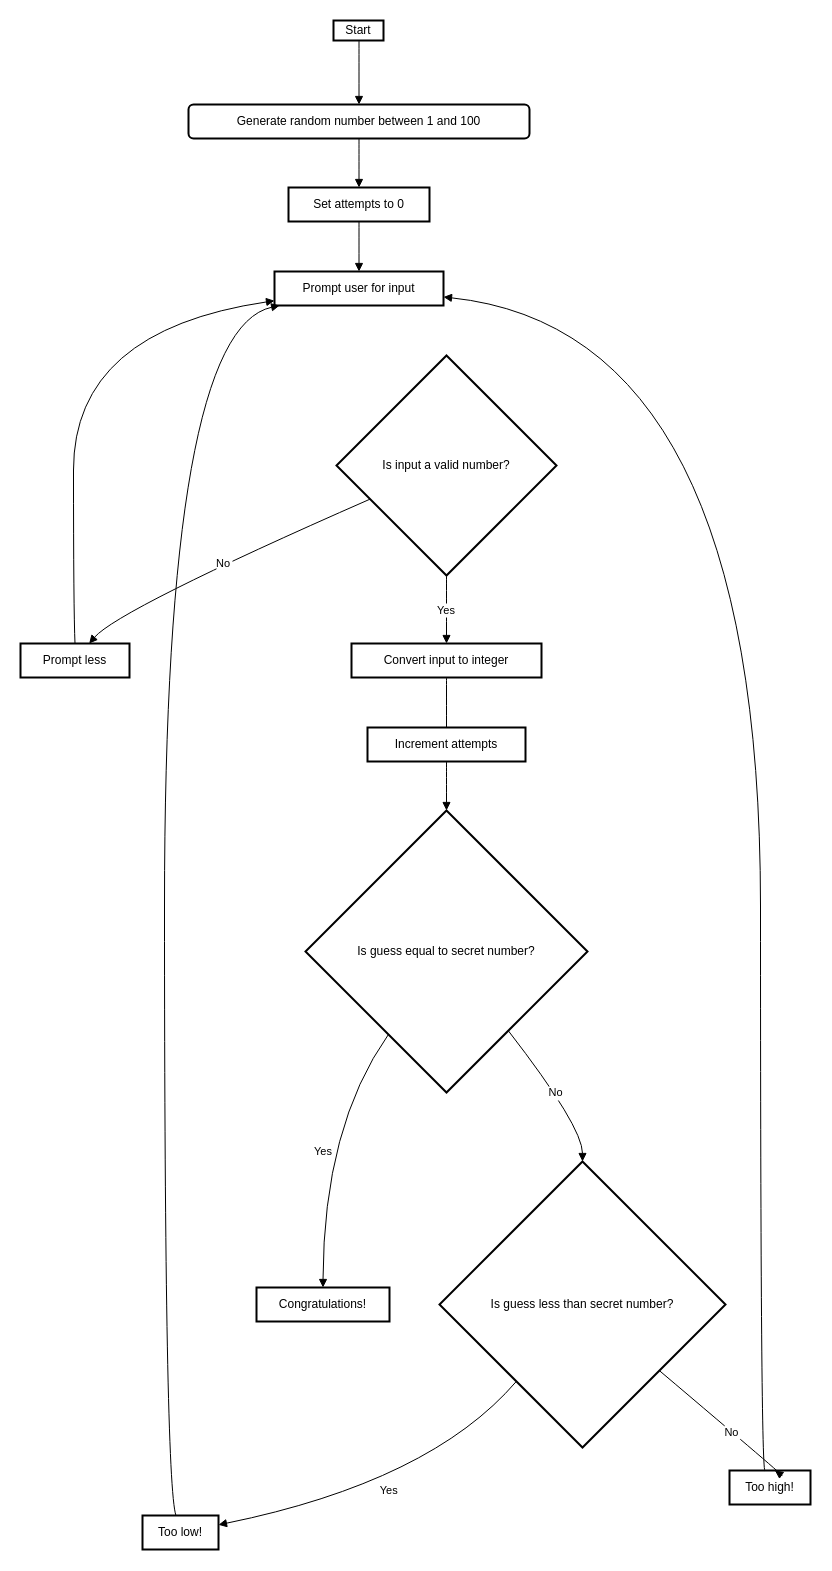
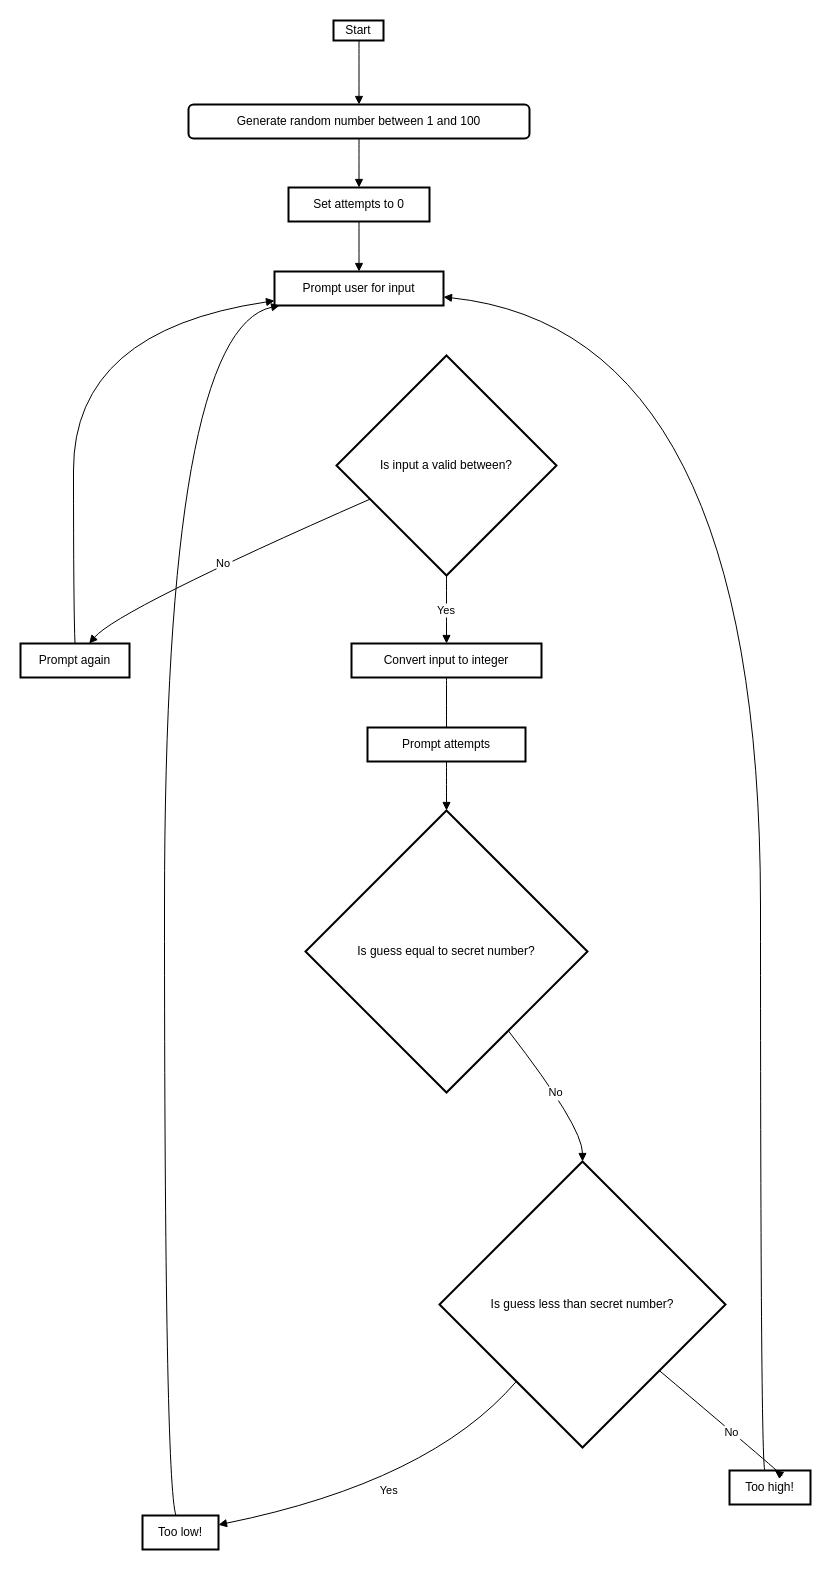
(447, 466) -> (447, 466)
(75, 661) -> (75, 661)
(447, 745) -> (447, 745)
(337, 1151) -> none
(323, 1305) -> none
